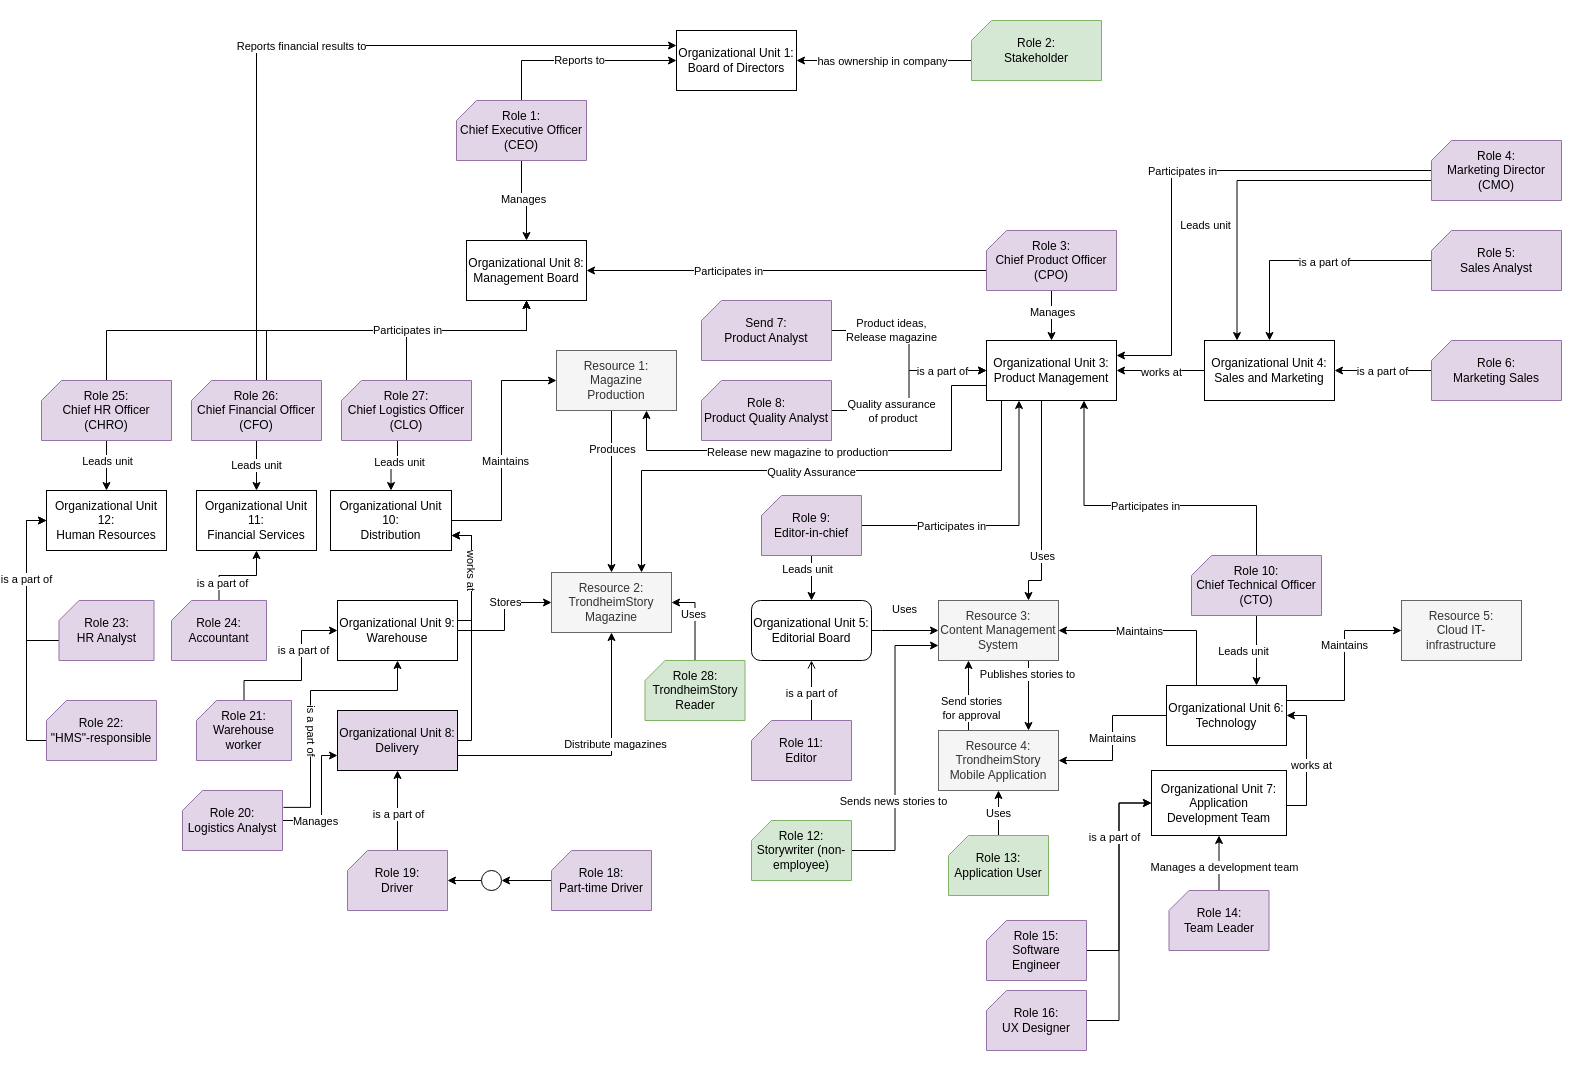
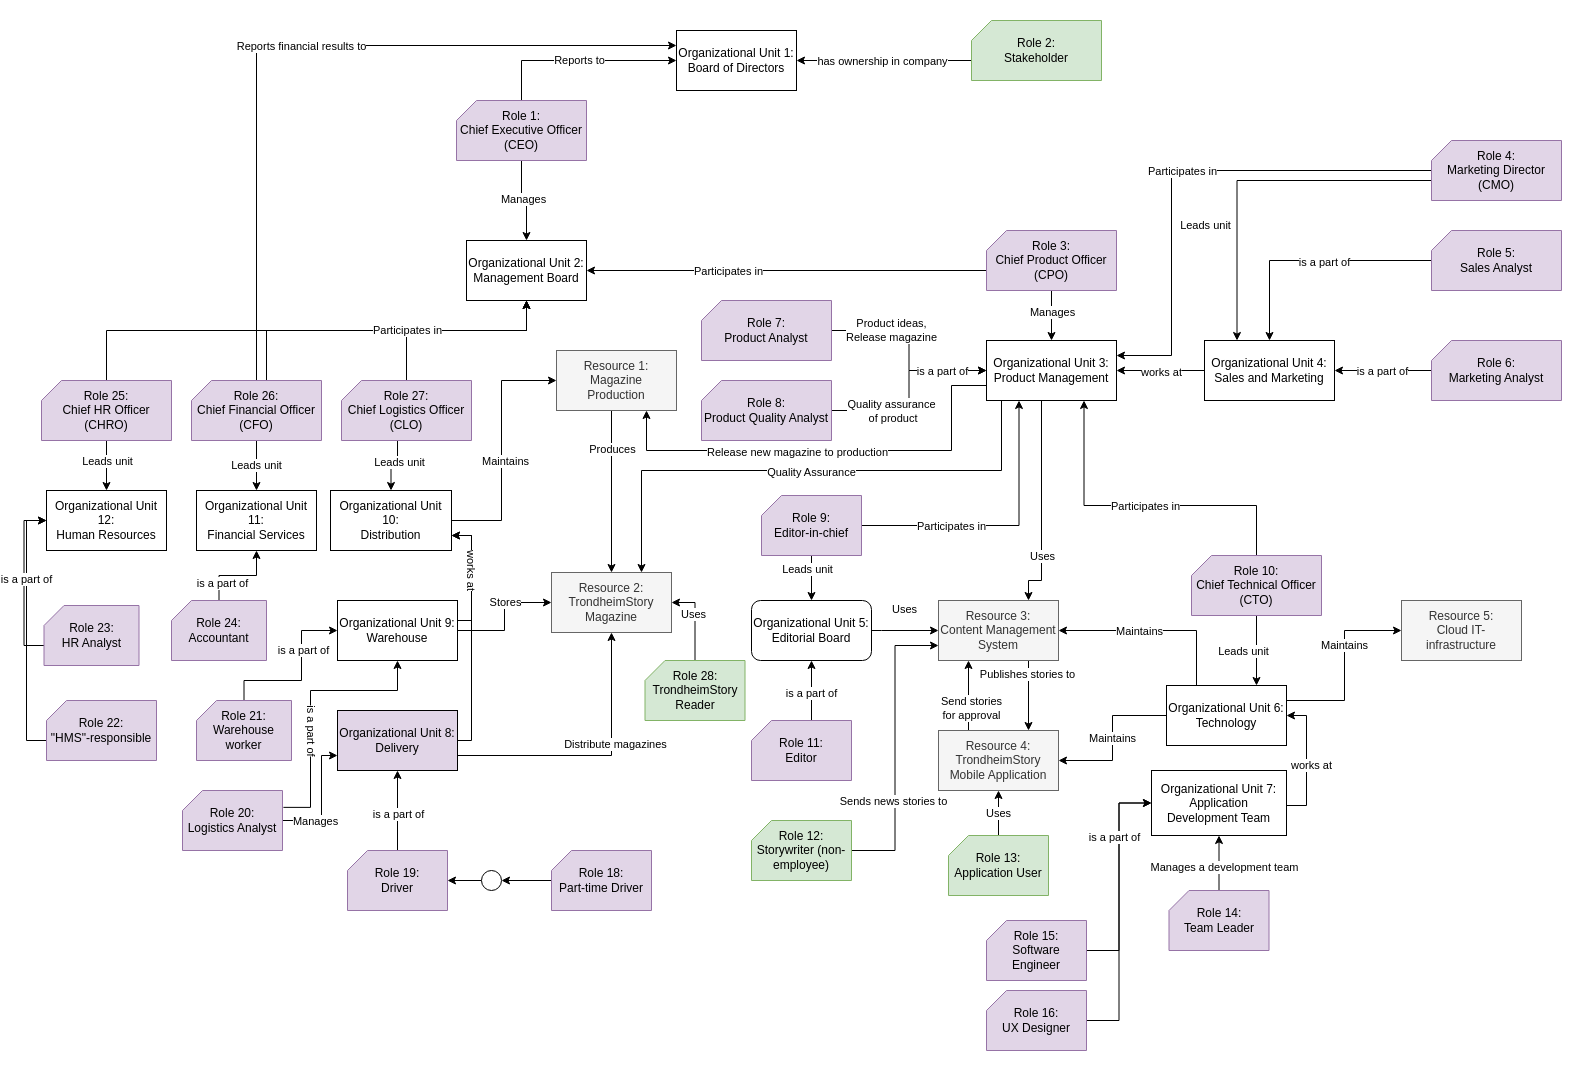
(527, 271) -> (527, 271)
(767, 331) -> (767, 331)
(1497, 371) -> (1497, 371)
(107, 631) -> (92, 636)
(812, 667) -> (812, 669)
